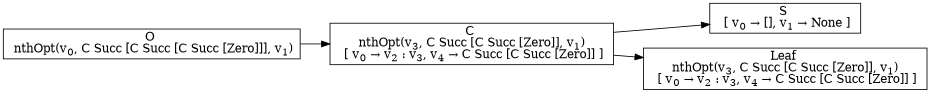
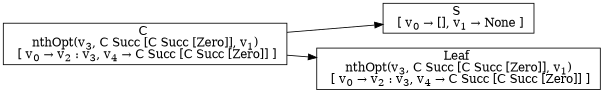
(152, 44) -> none
